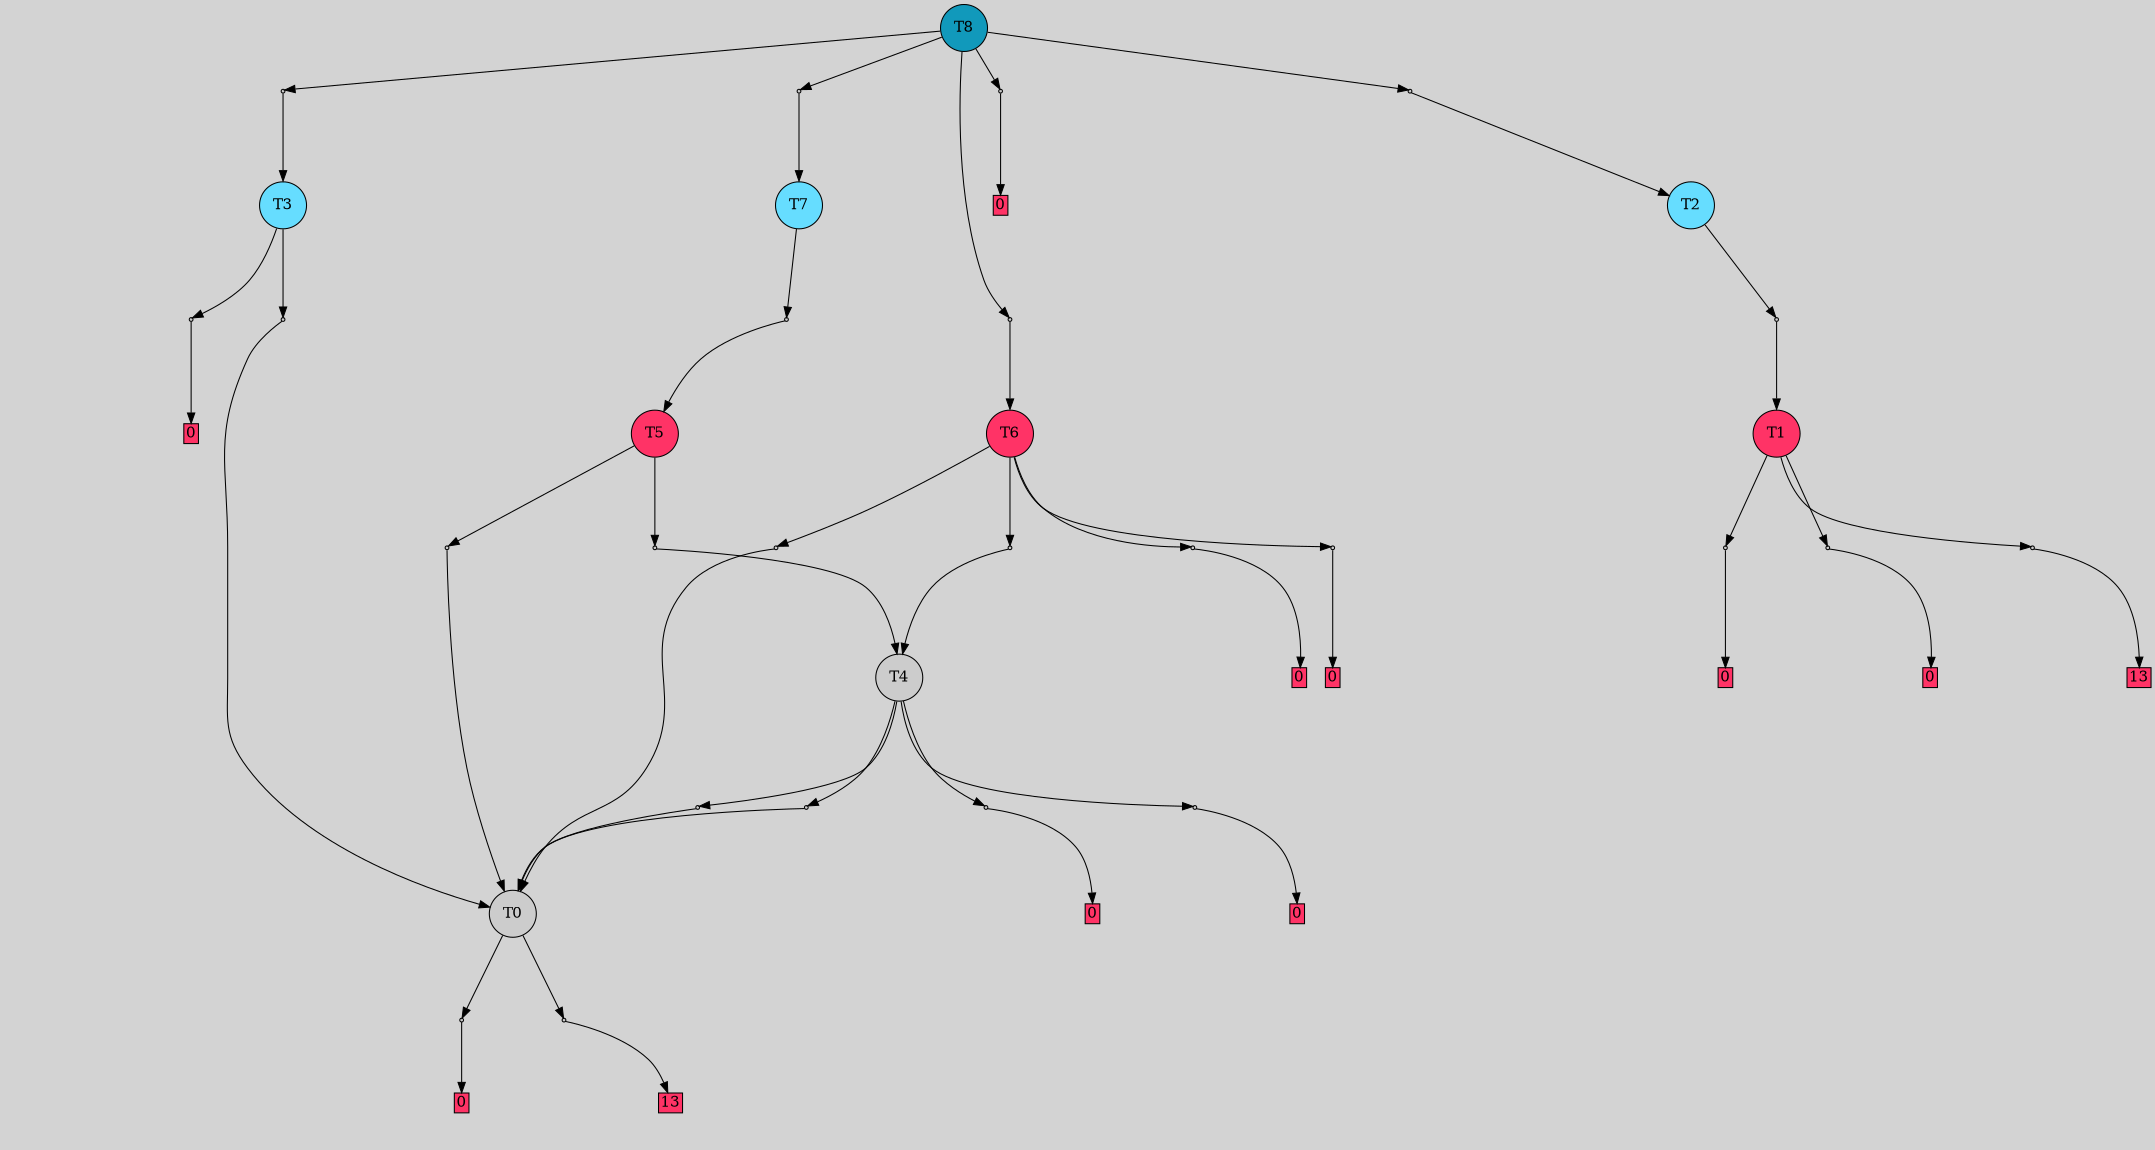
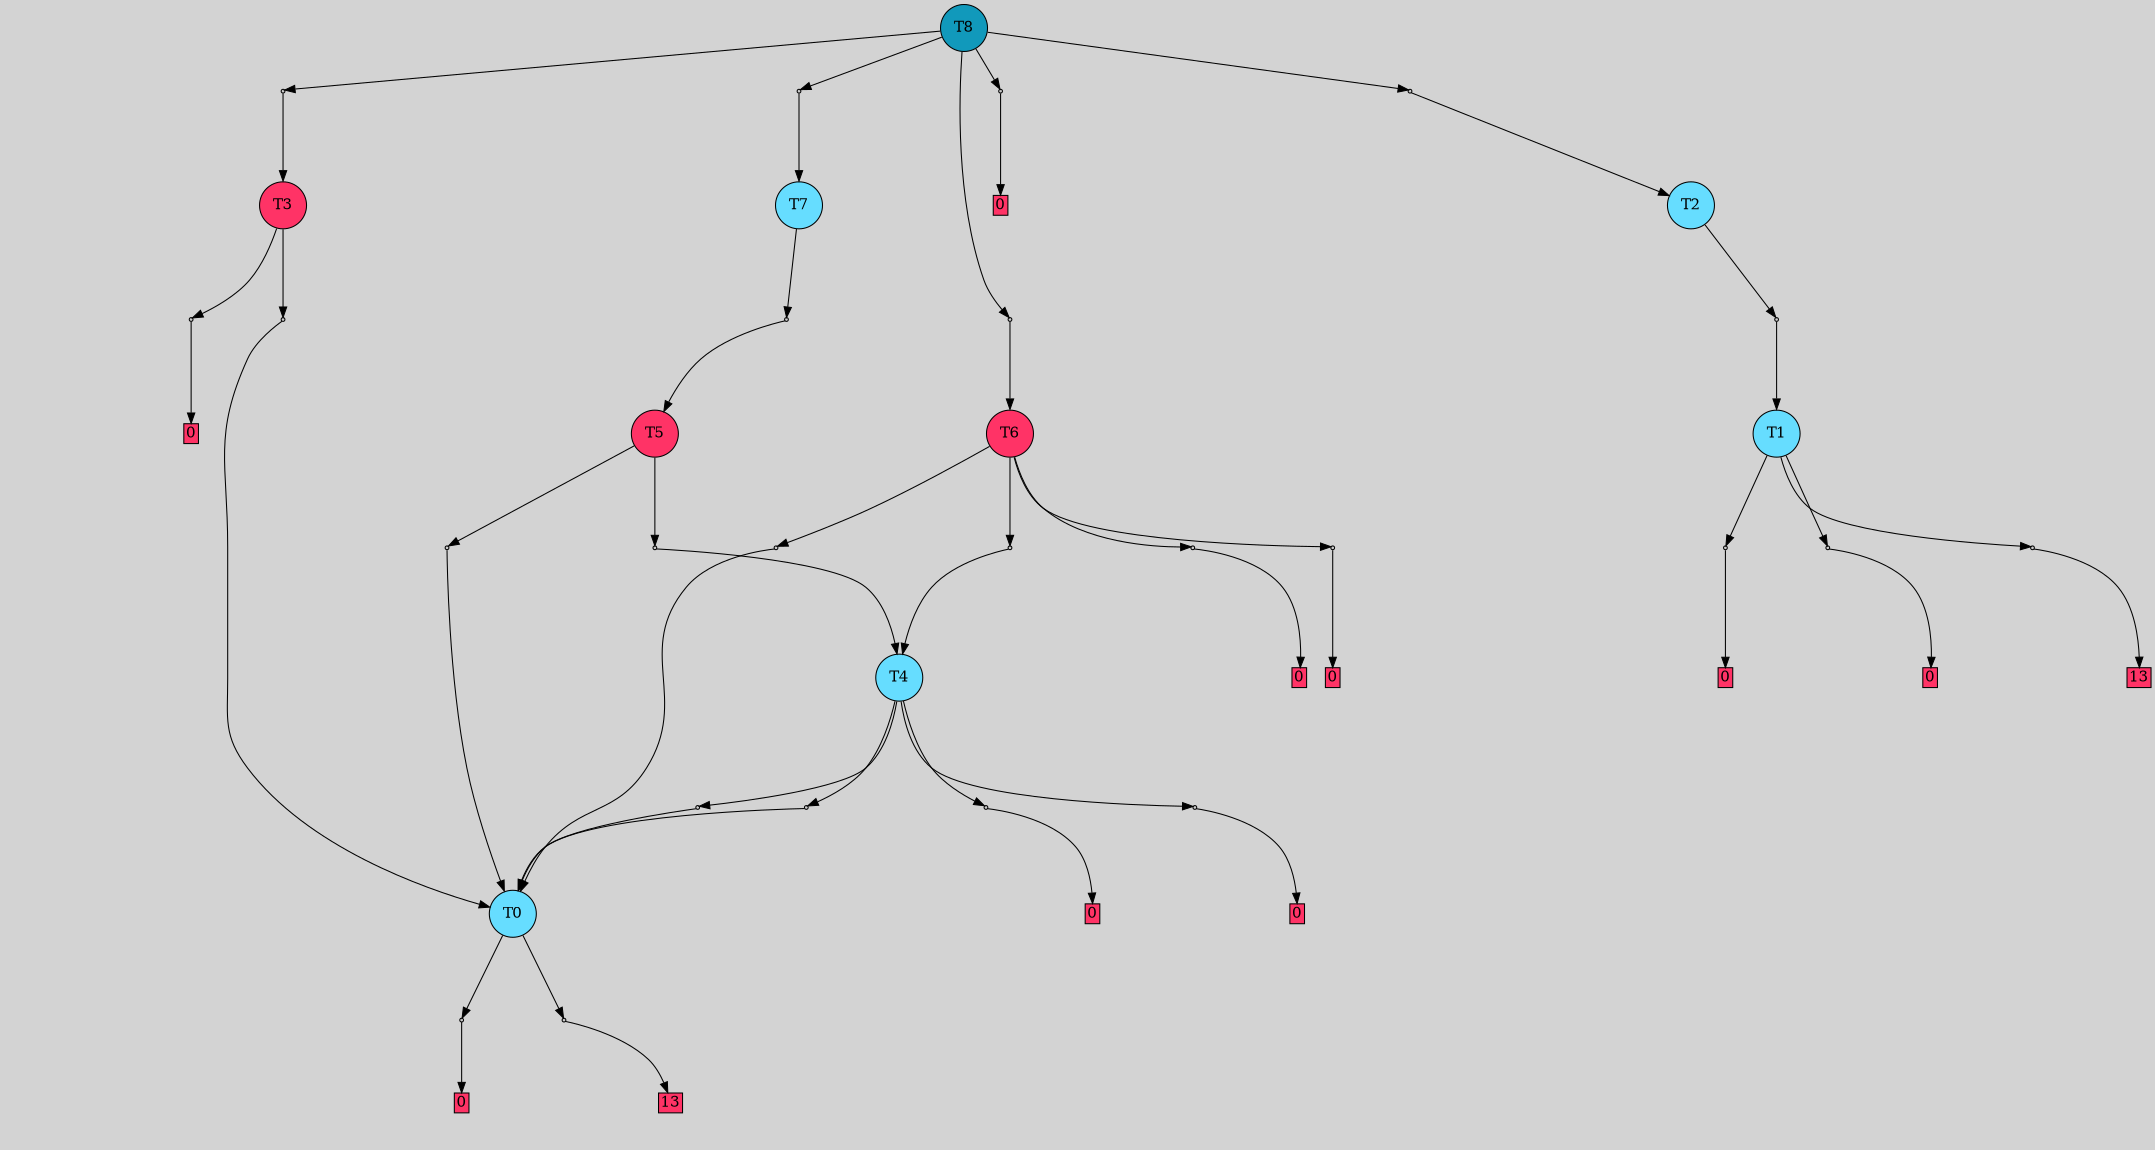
(283, 205) -> (283, 205)
(1777, 434) -> (1777, 434)
(899, 678) -> (899, 678)
(513, 914) -> (513, 914)
